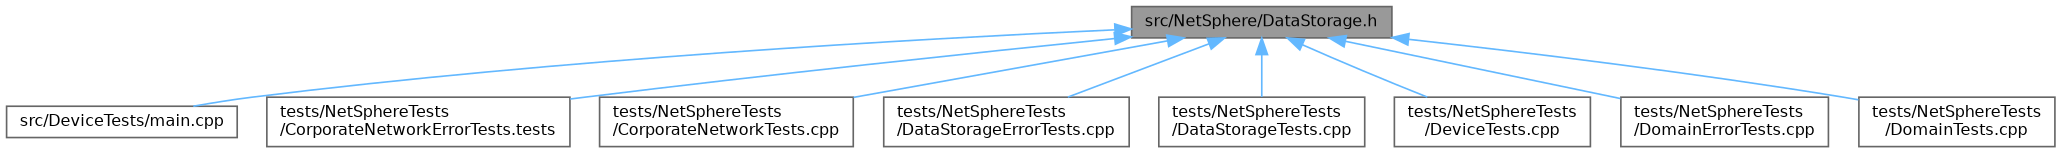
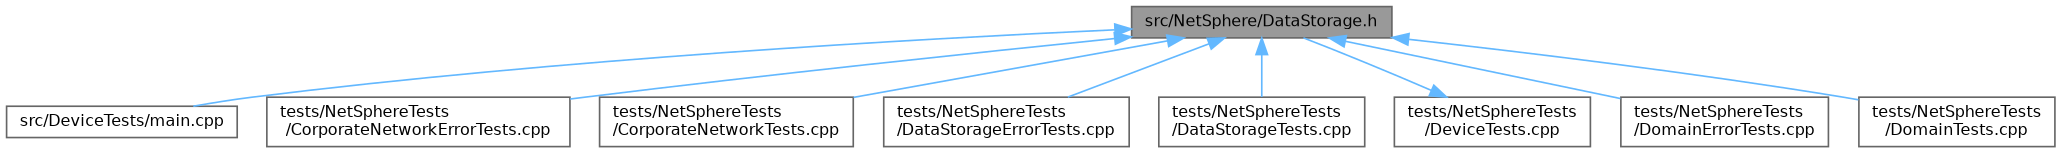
(1365, 71) -> (1368, 64)
(418, 122) -> (418, 122)
